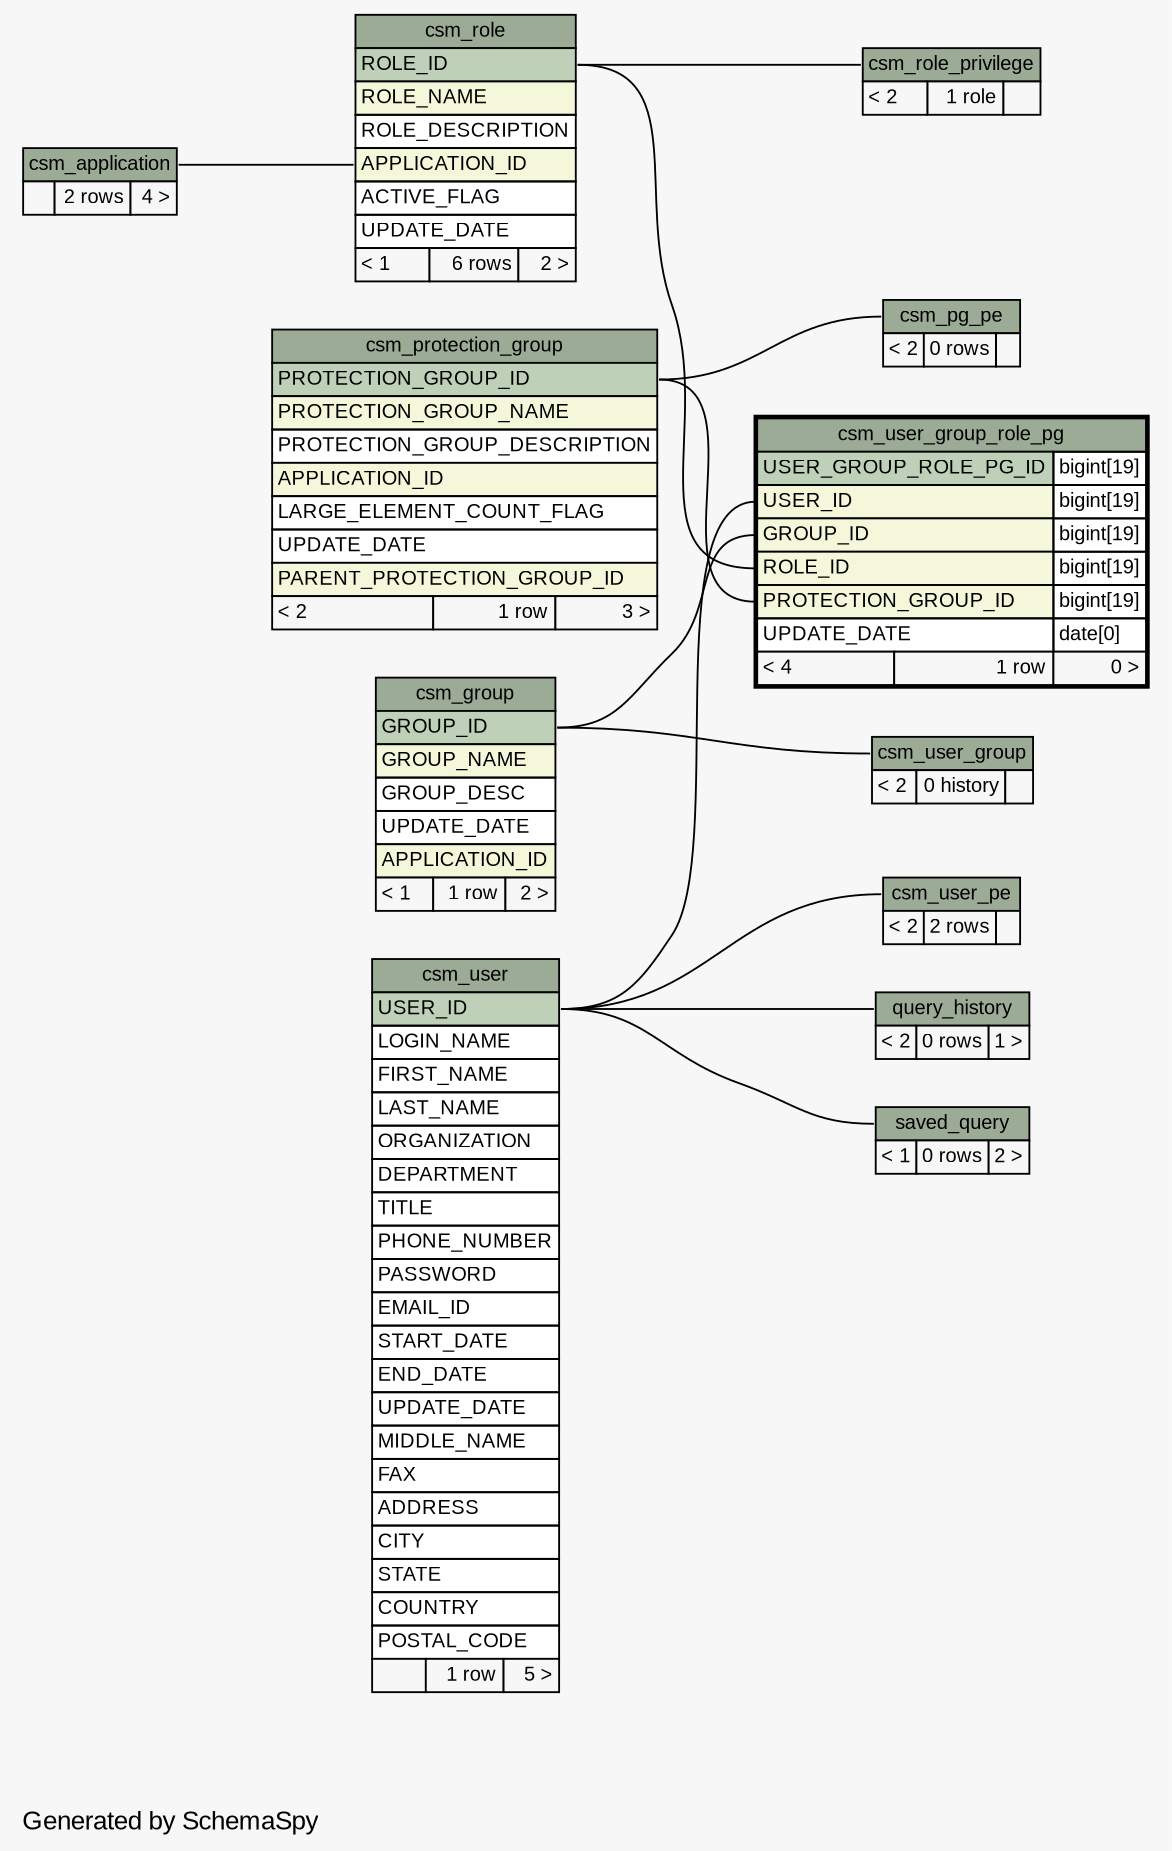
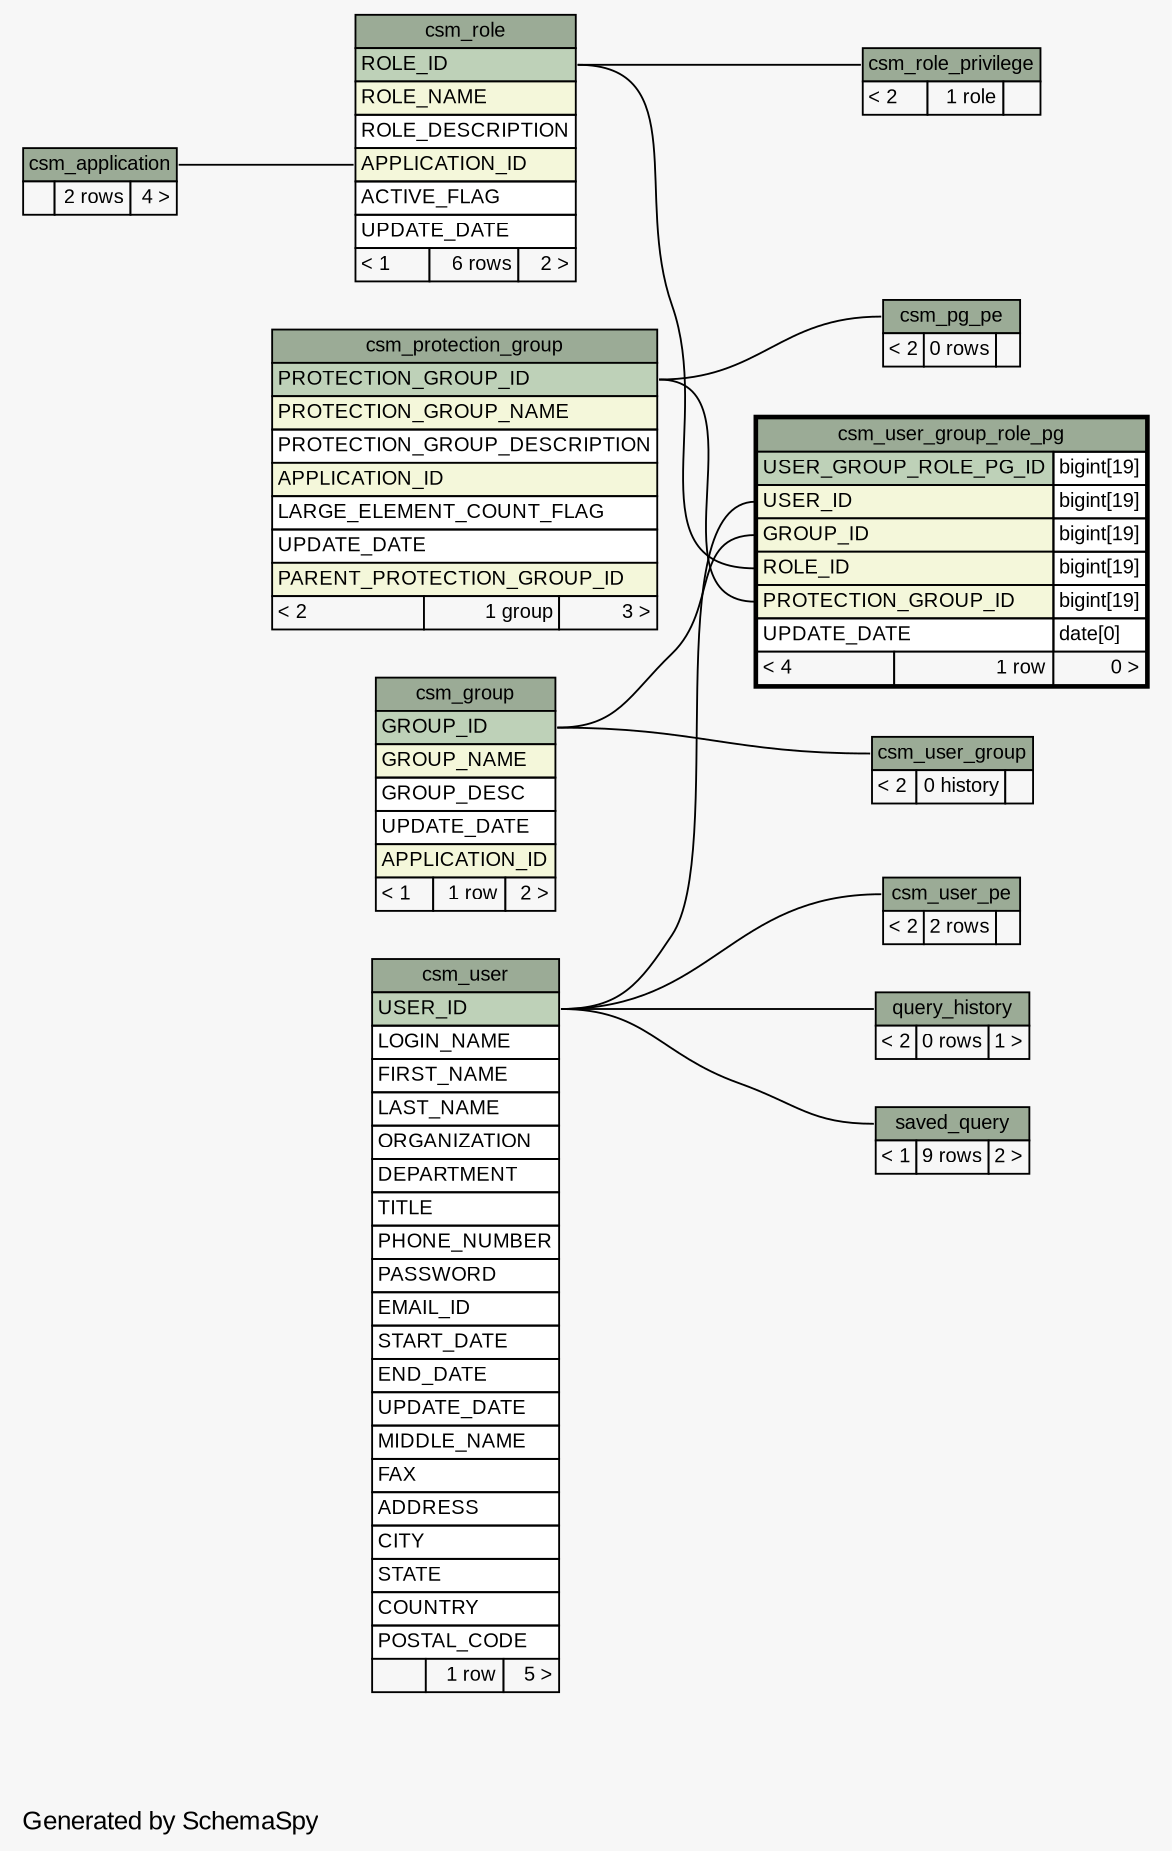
(524, 612) -> (519, 612)
(953, 1156) -> (953, 1156)
